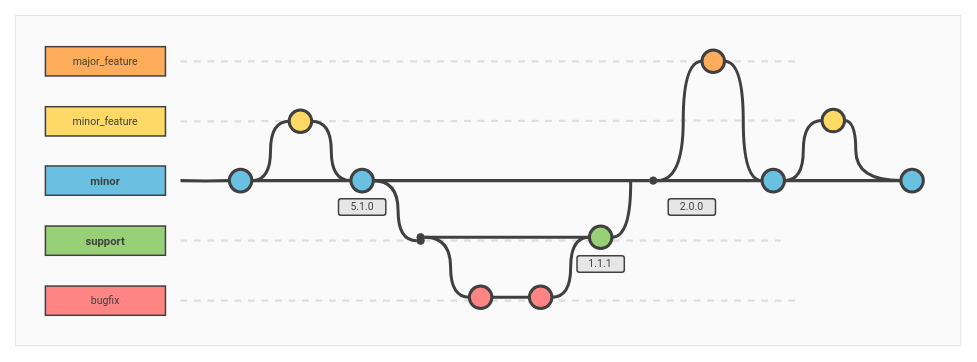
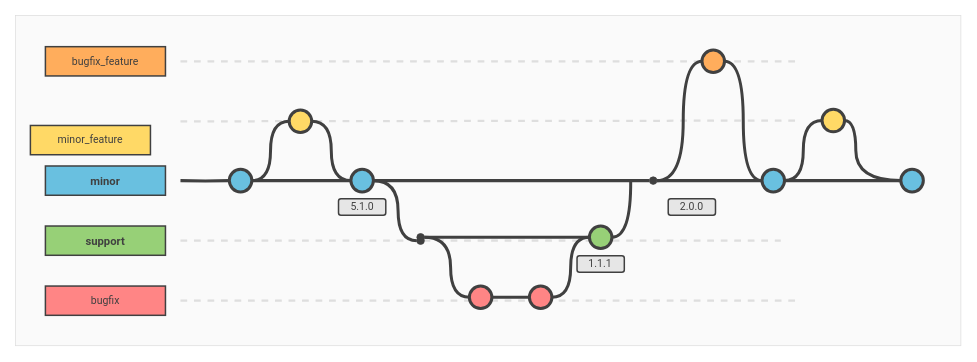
(105, 61) -> (105, 61)
(105, 121) -> (90, 140)
